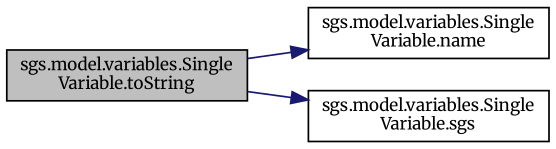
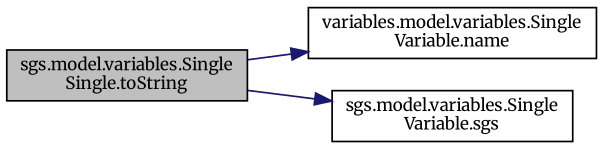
(429, 33) -> (452, 33)
(127, 75) -> (127, 75)
